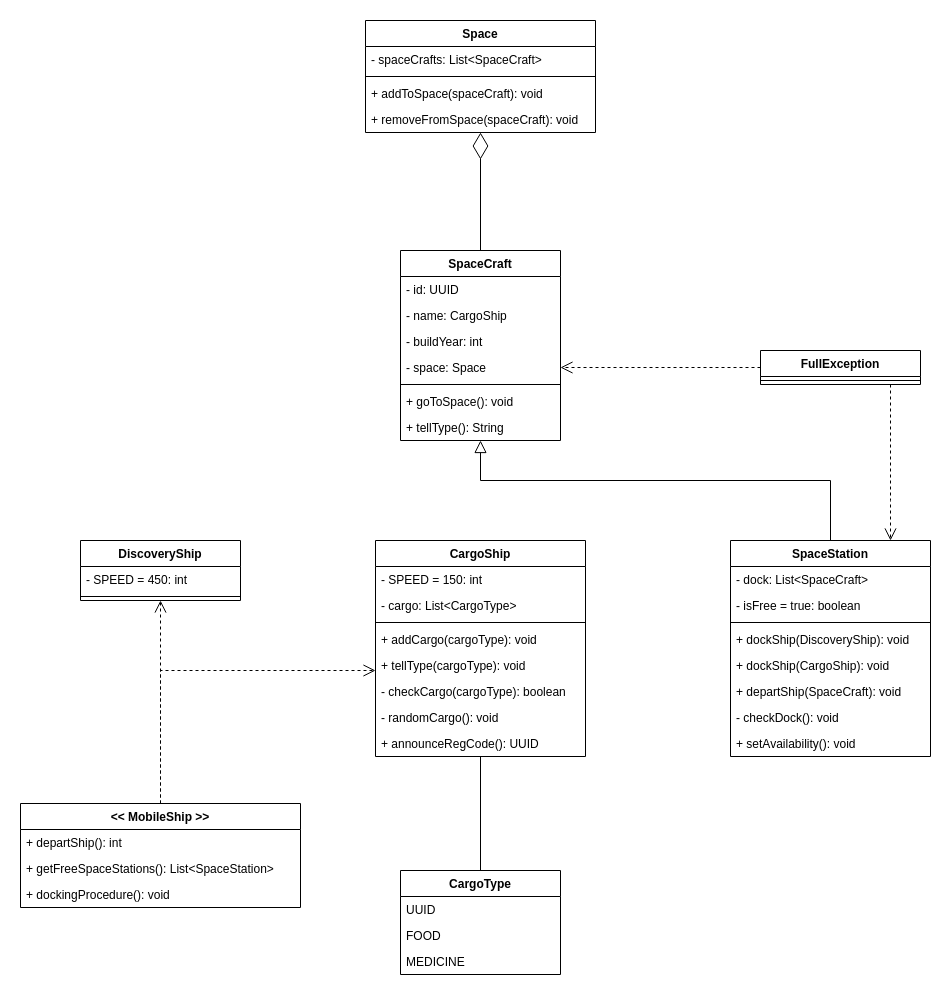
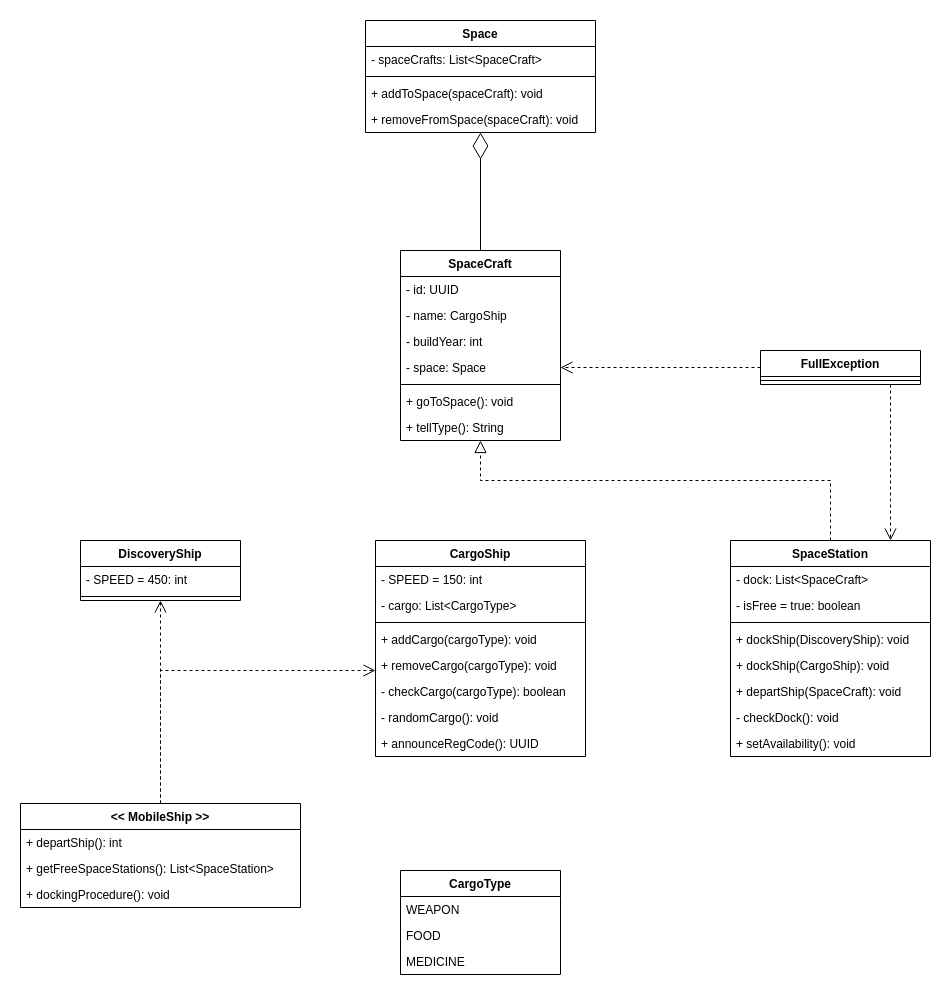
(672, 481) -> (672, 481)
(462, 666) -> (476, 666)
(481, 815) -> none
(419, 910) -> (426, 910)
